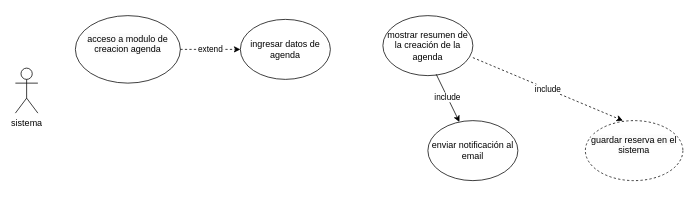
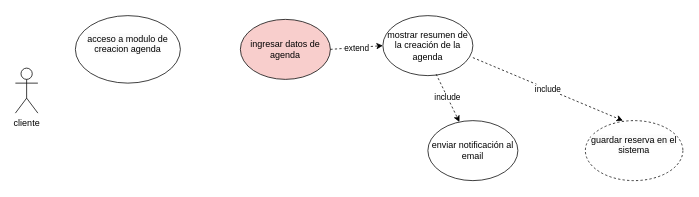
none -> (354, 47)
(207, 49) -> none
(285, 49) -> (285, 49)
(440, 82) -> (440, 82)
(27, 124) -> (27, 124)
